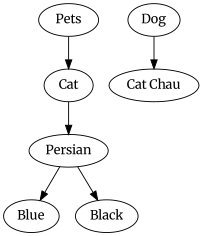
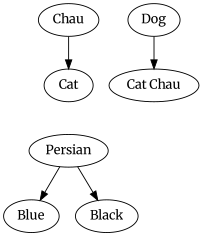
(69, 20) -> (69, 20)
(69, 114) -> none
